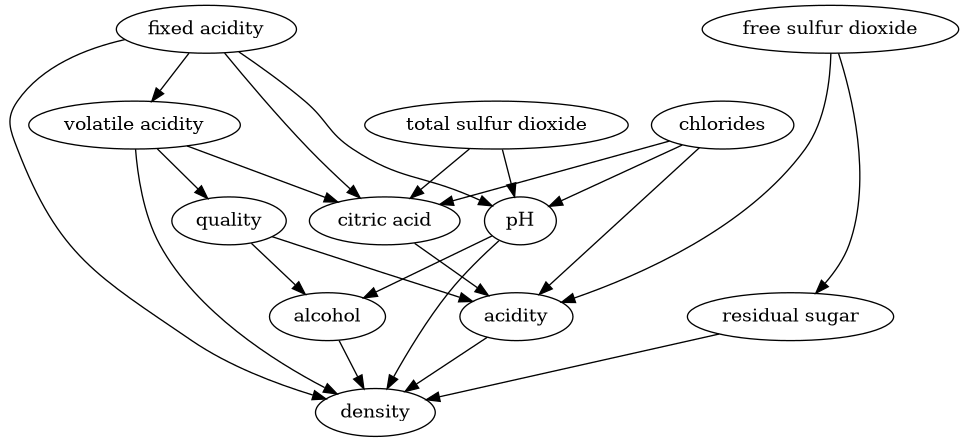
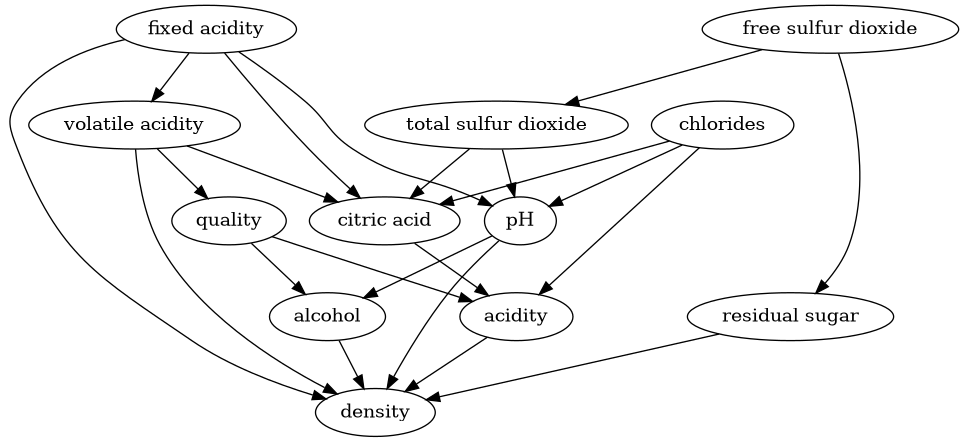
(742, 212) -> (670, 75)
